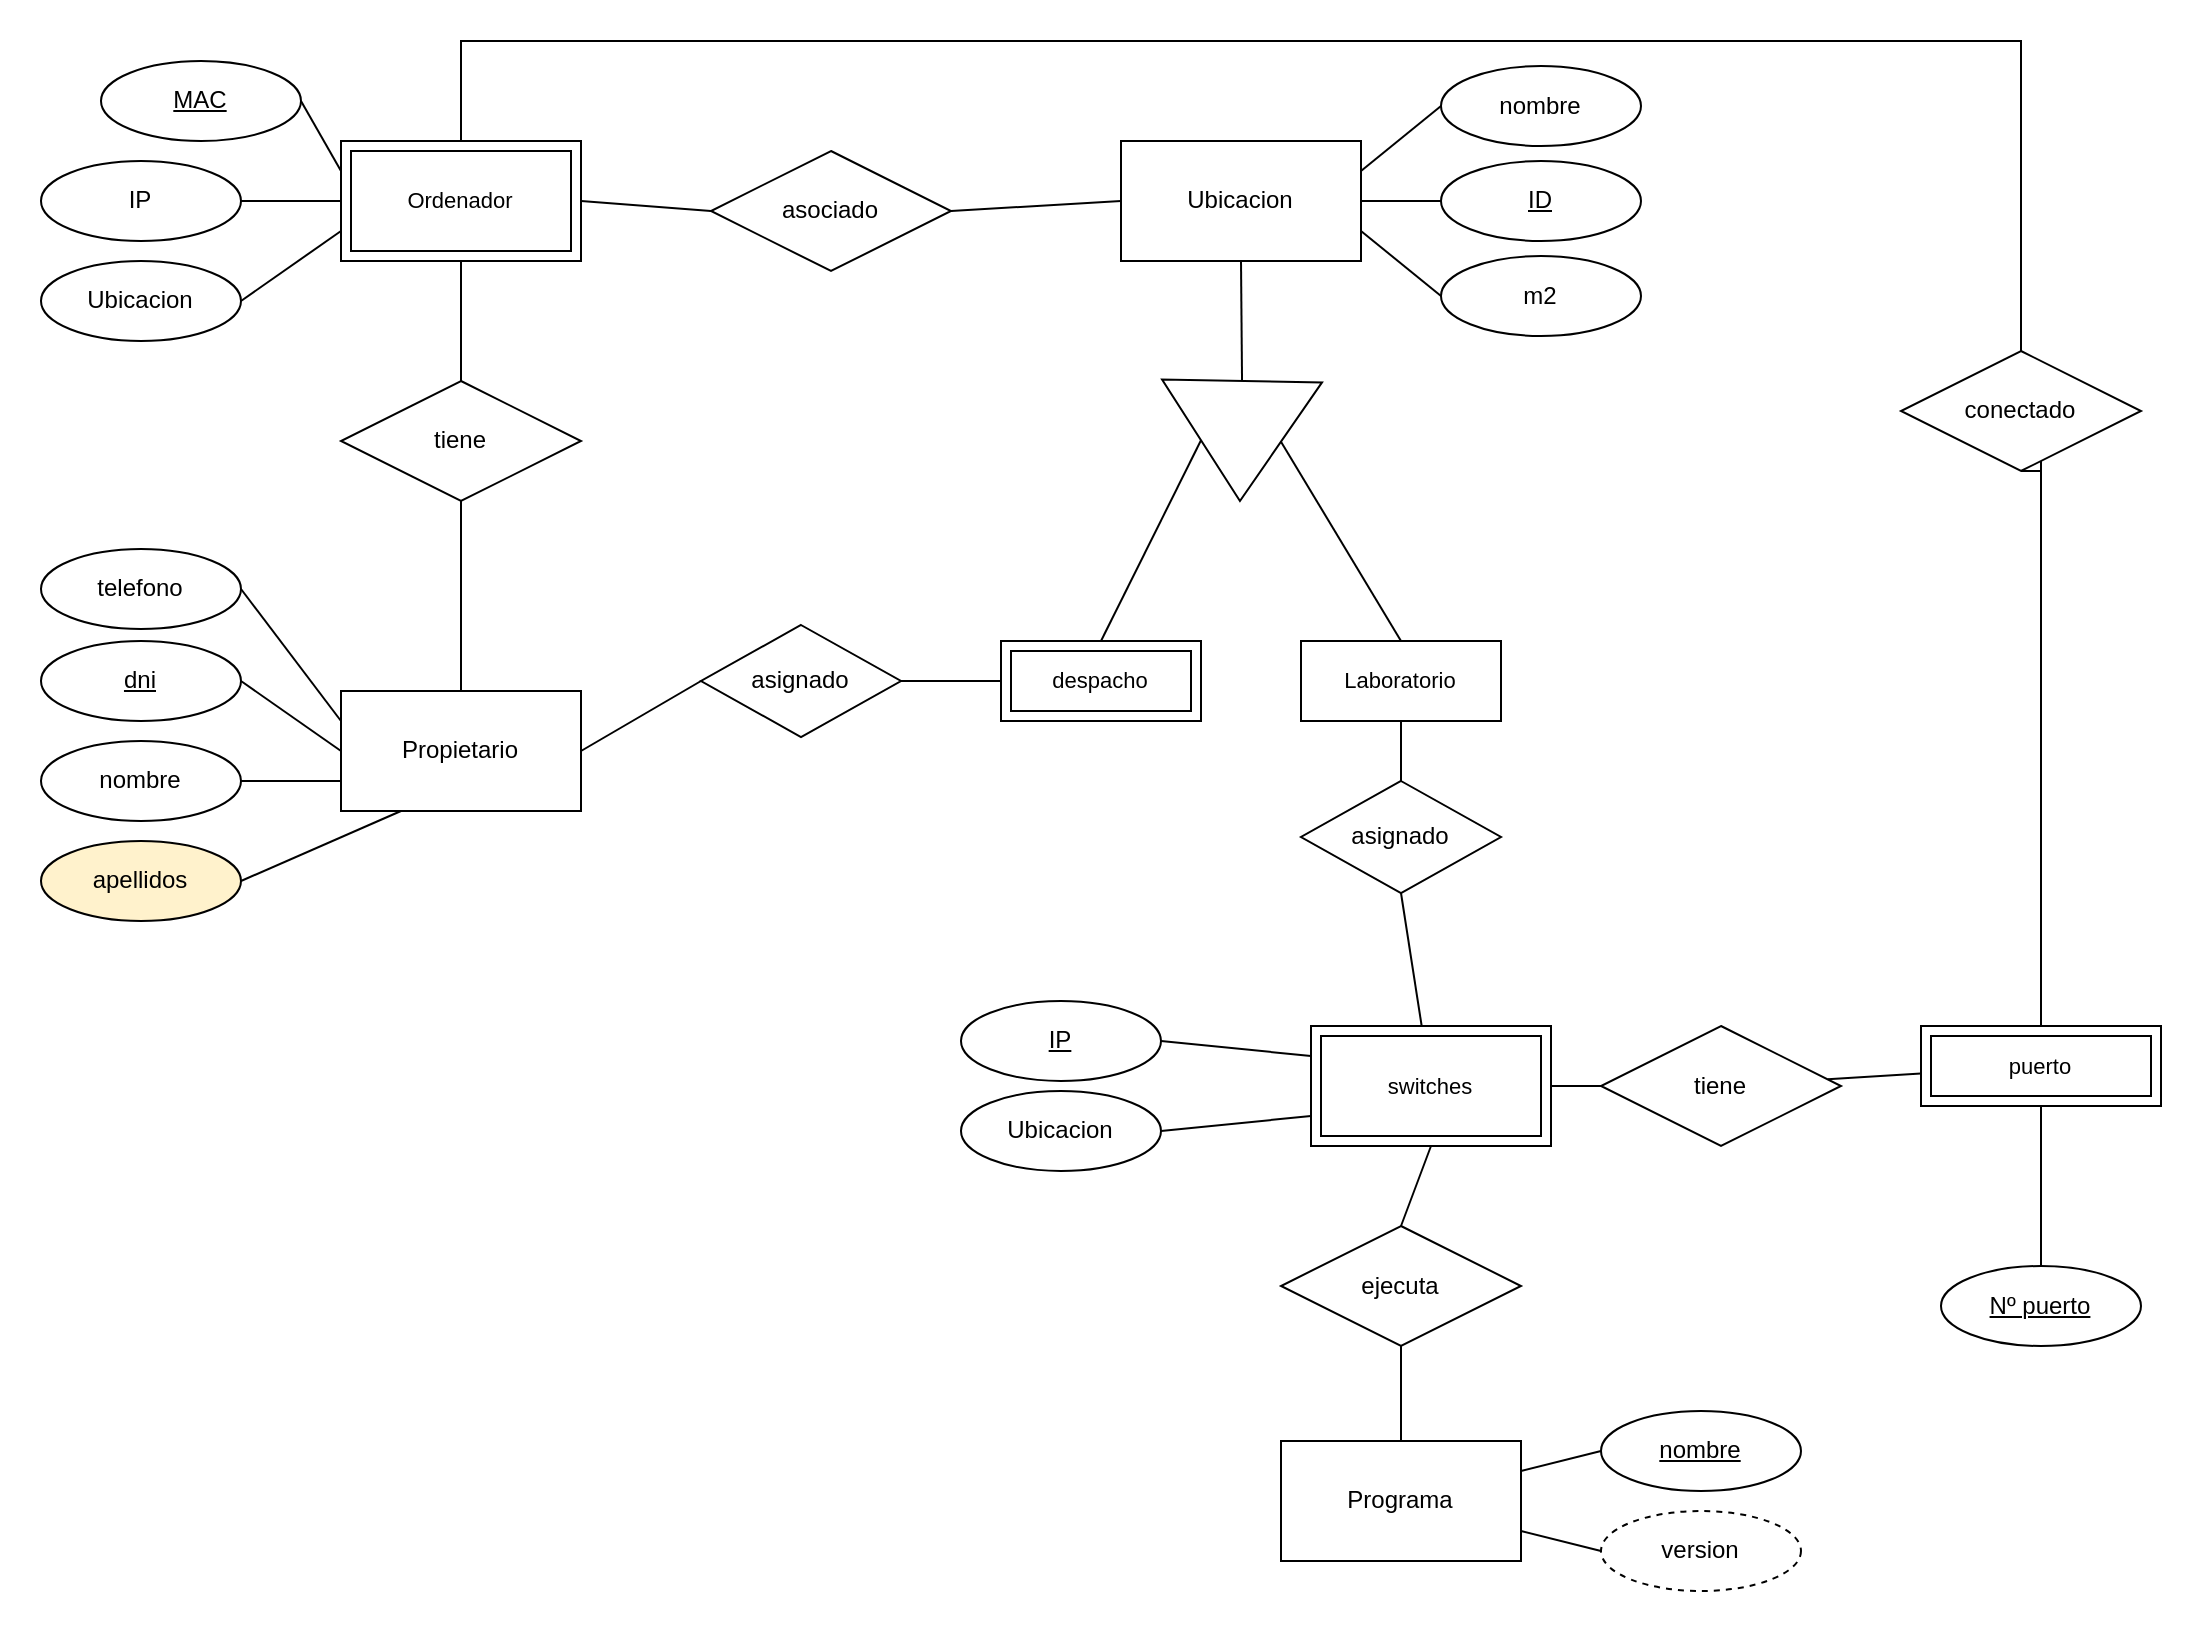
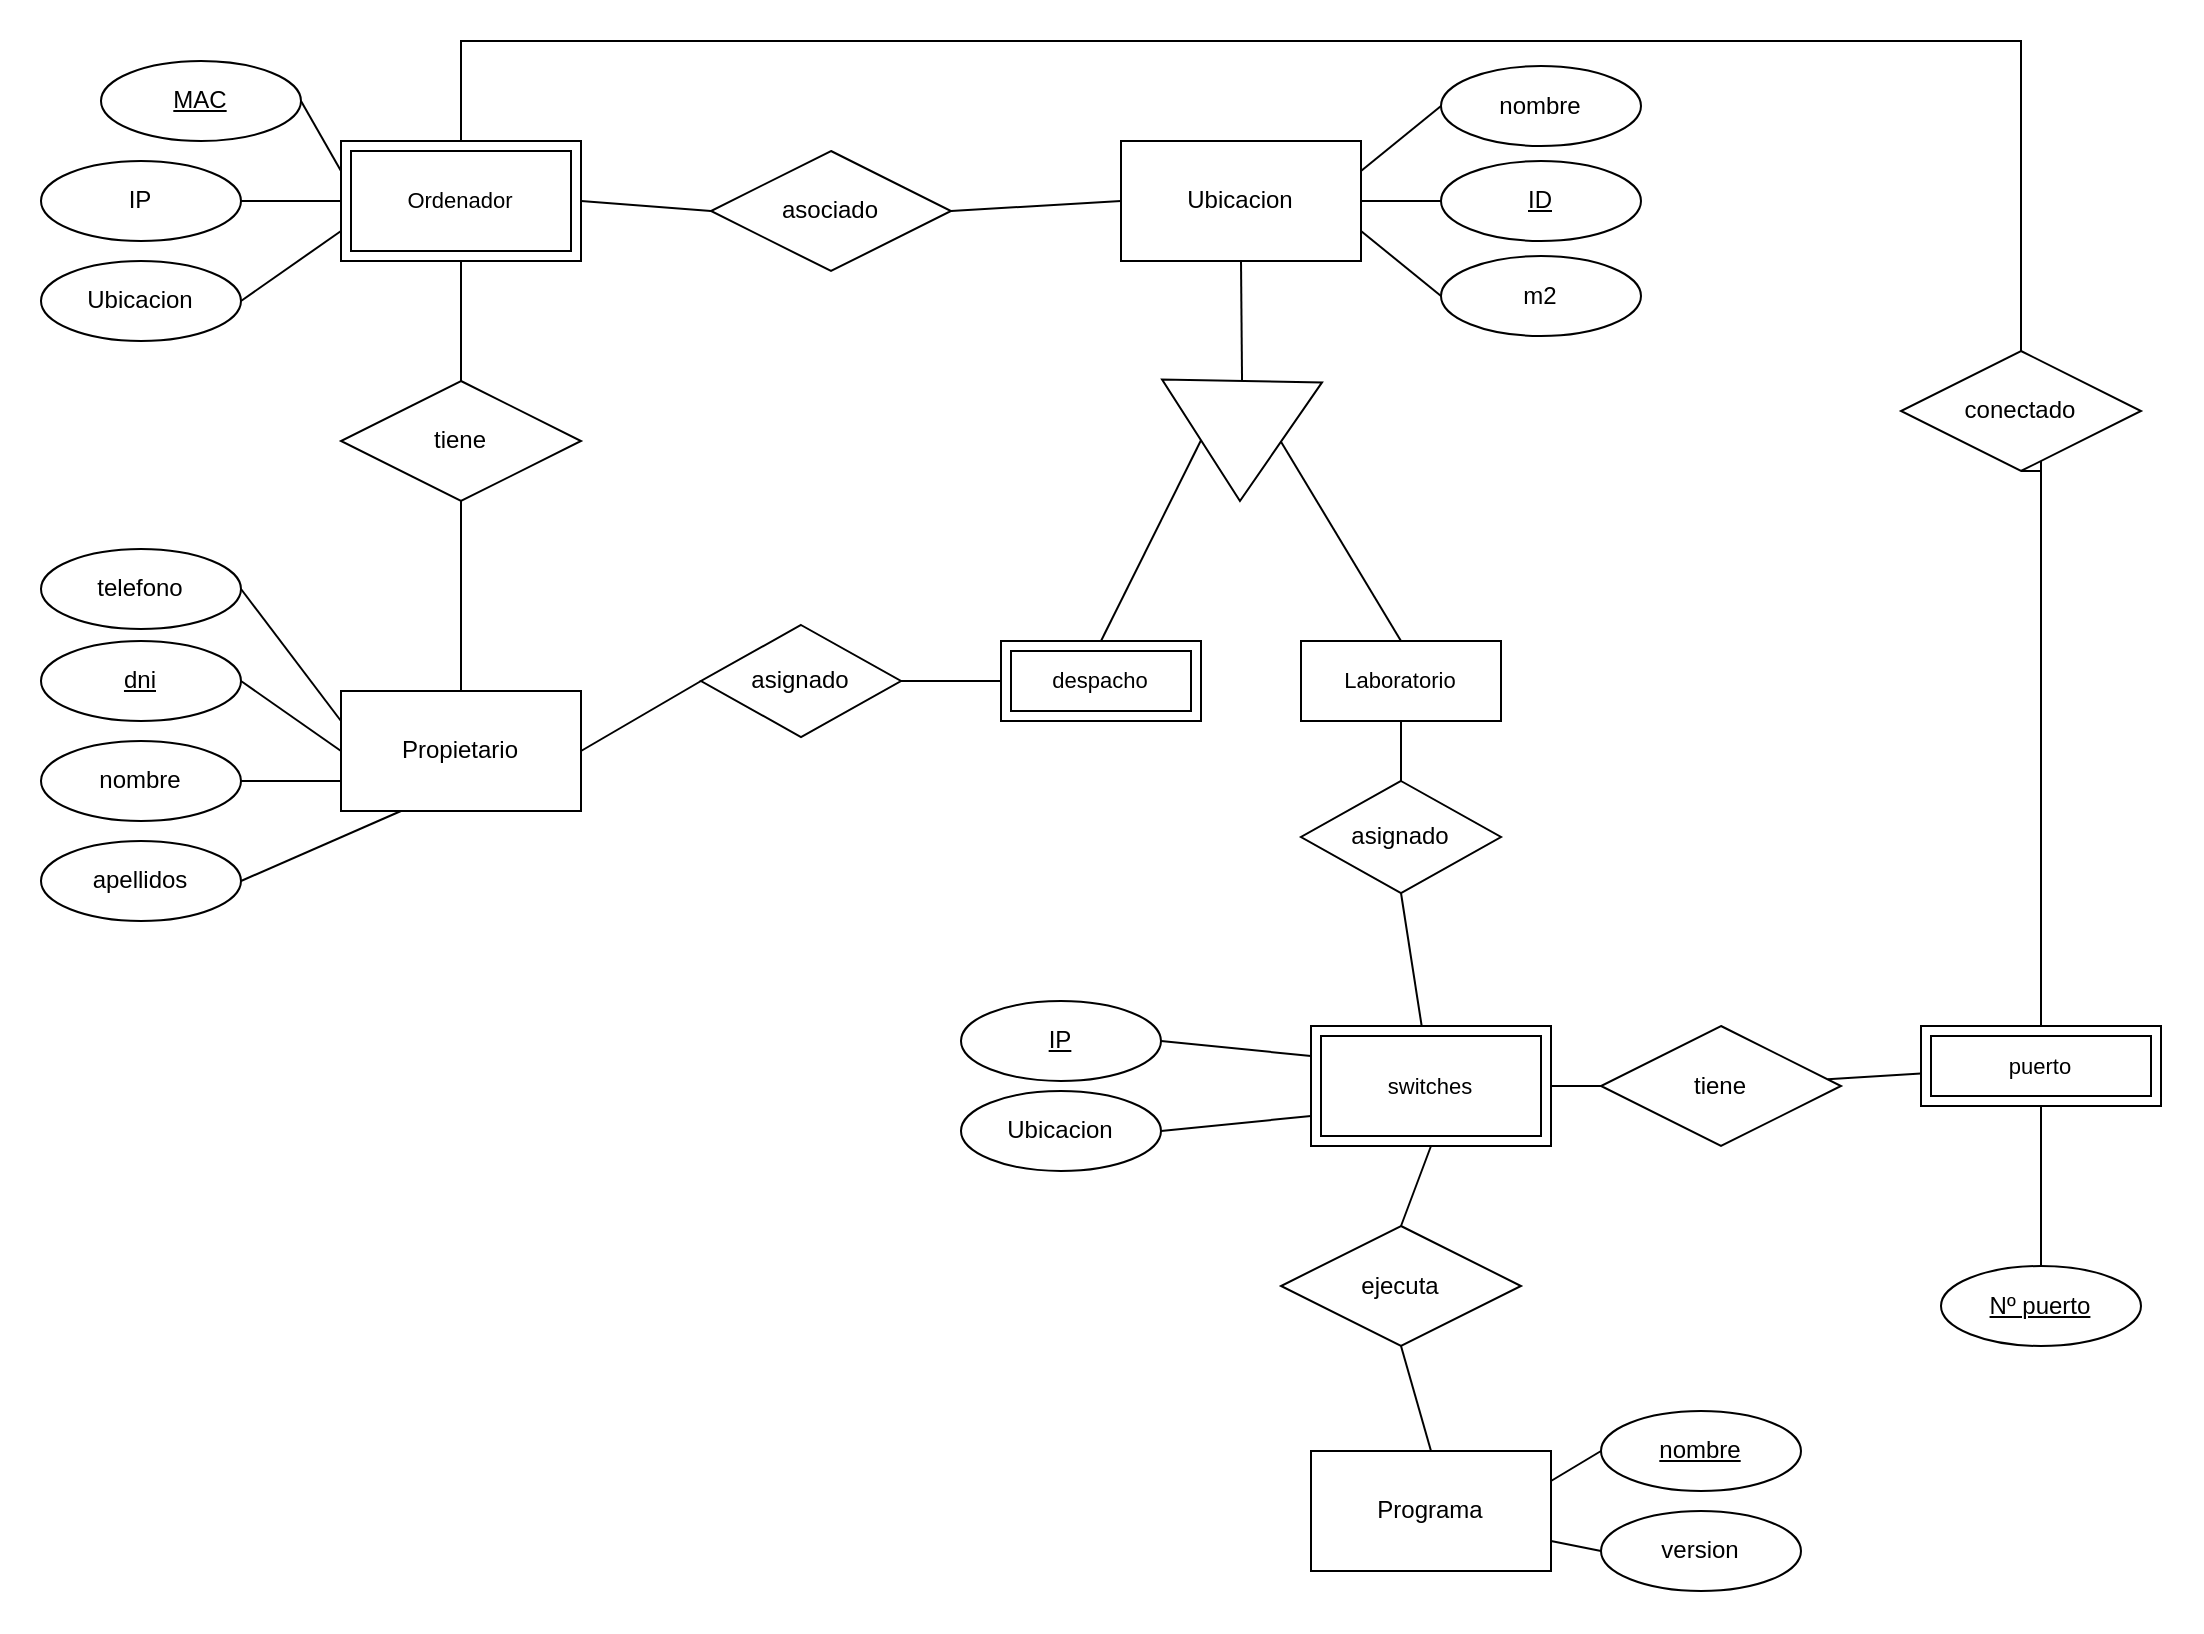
(141, 881) -> (141, 881)
(1401, 1501) -> (1431, 1511)
(1701, 1551) -> (1701, 1551)
